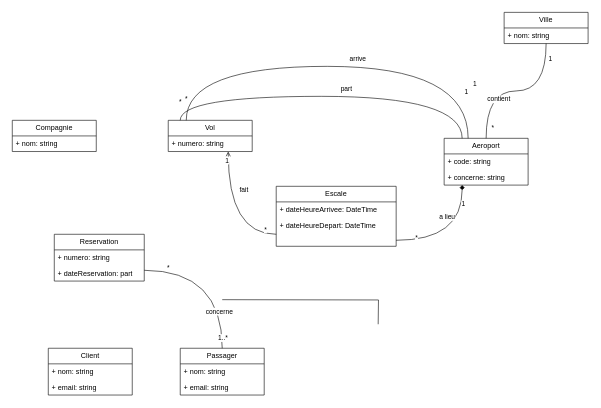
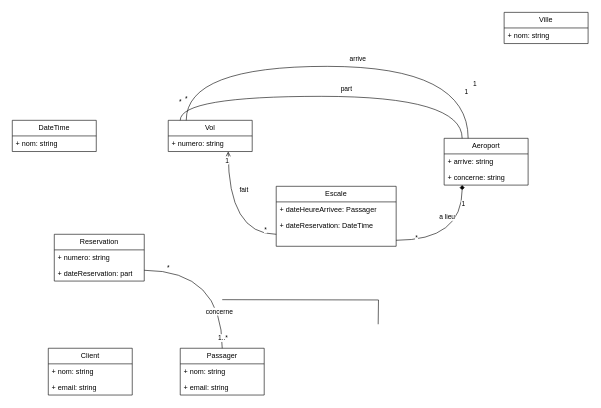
(515, 91) -> none
(54, 128) -> (54, 128)
(472, 162) -> (475, 162)
(332, 210) -> (333, 210)
(331, 226) -> (330, 226)
